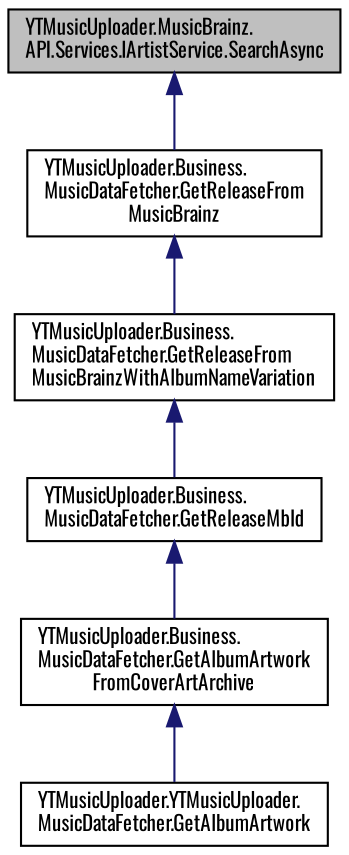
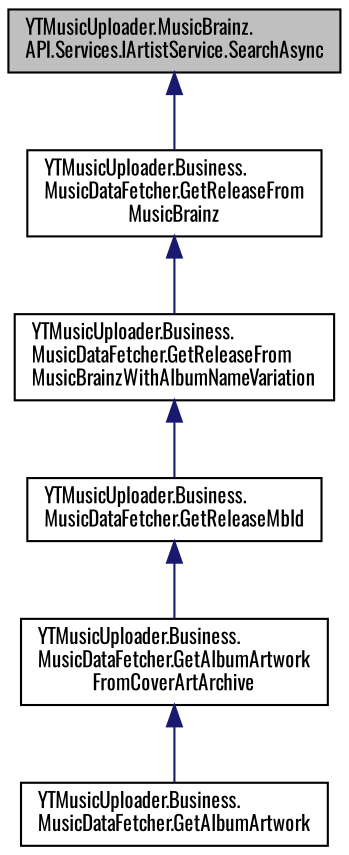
(174, 814) -> (174, 814)
